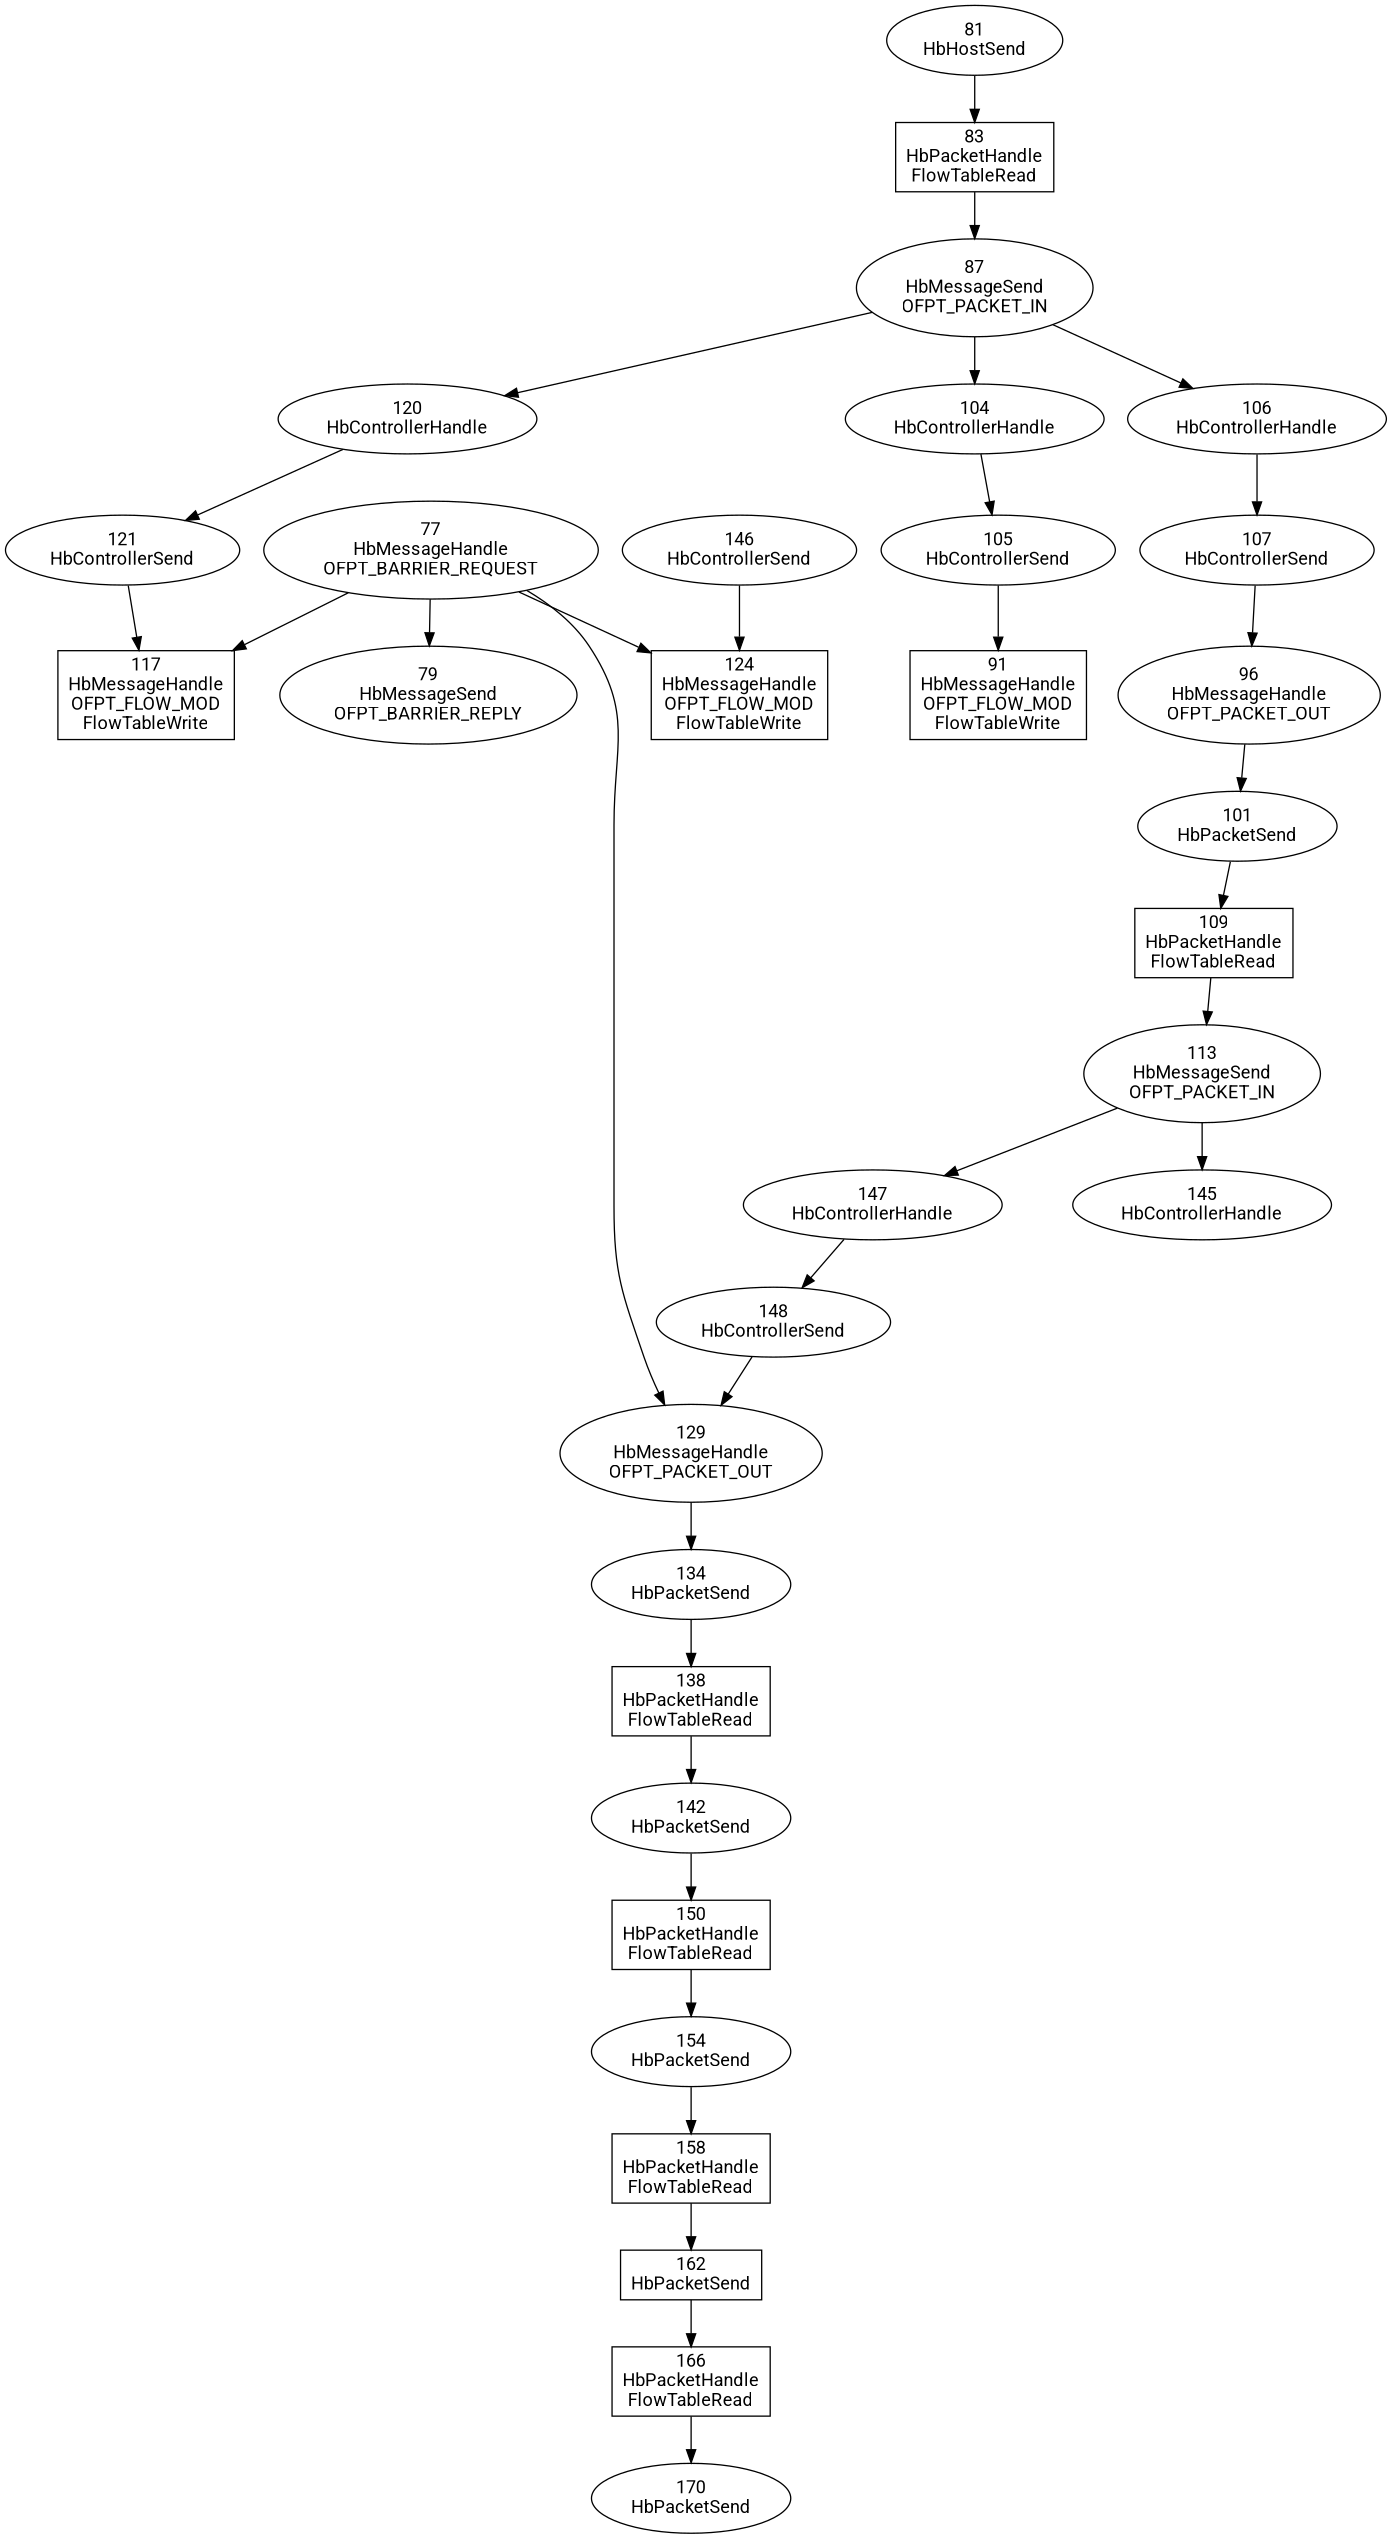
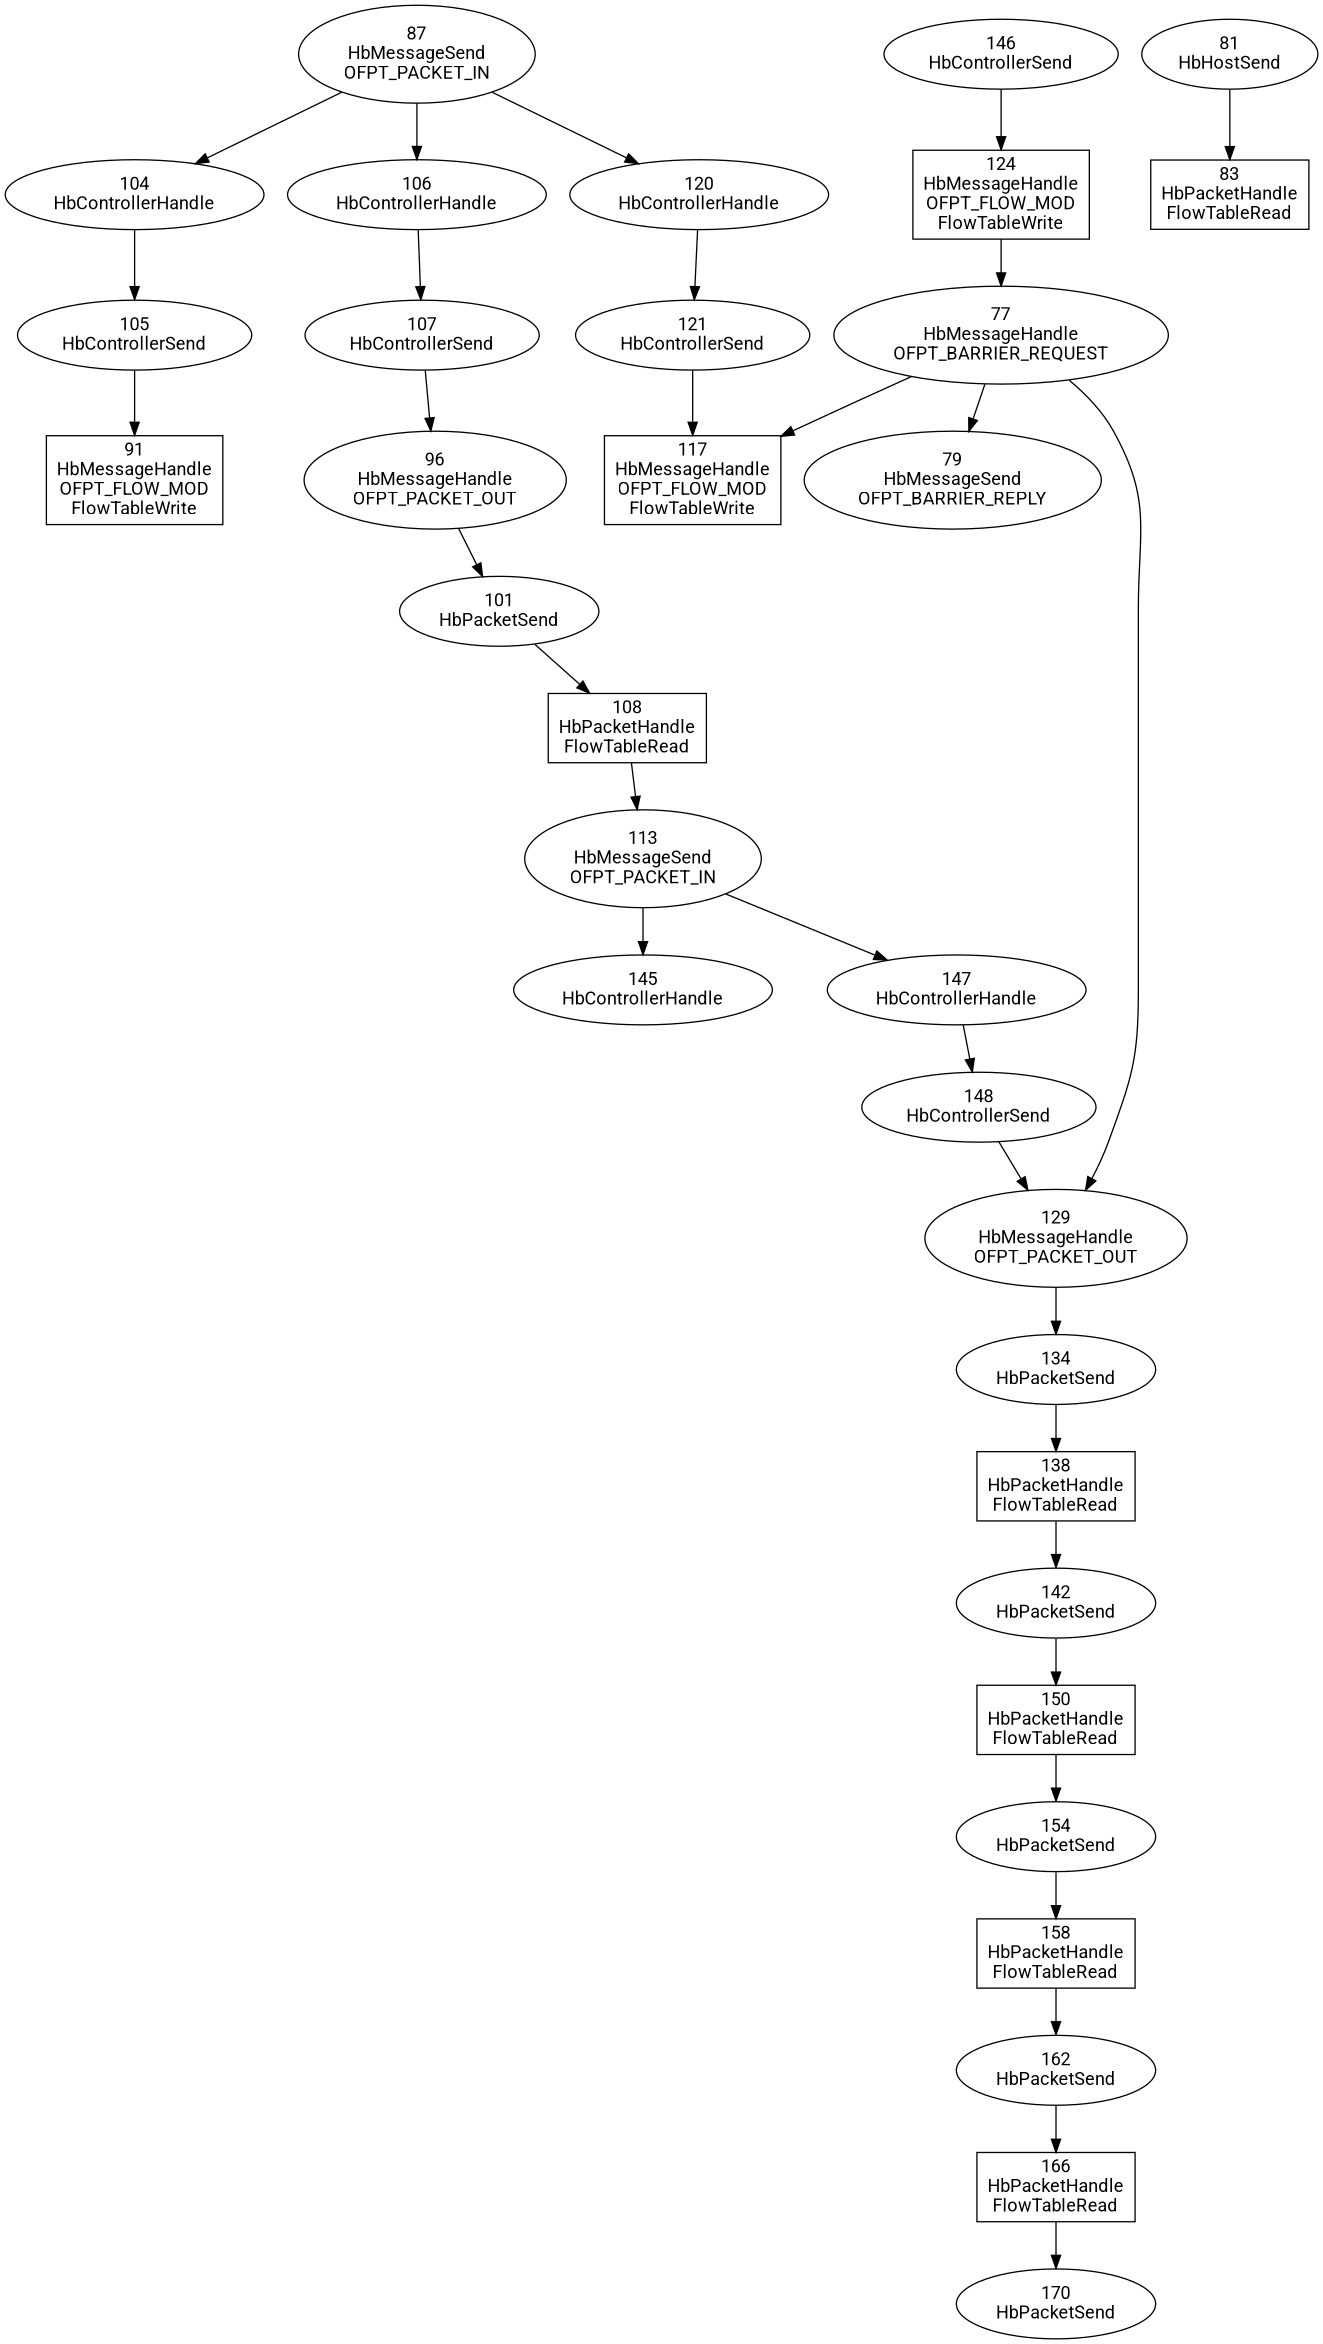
(975, 209) -> none
(579, 620) -> (1001, 256)
(1214, 943) -> (627, 728)
(691, 2275) -> (1056, 2070)
